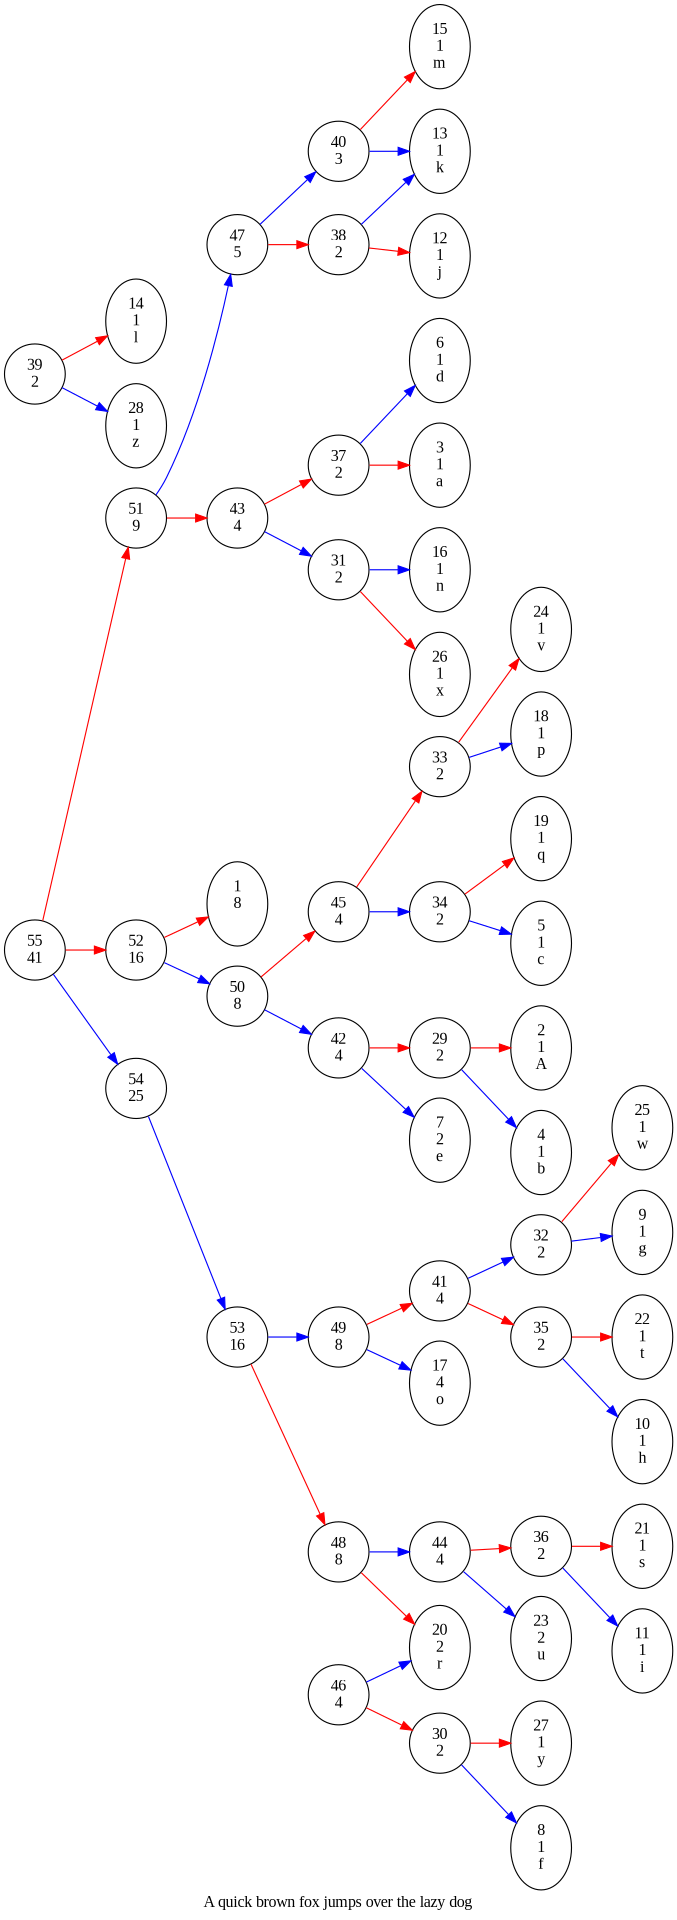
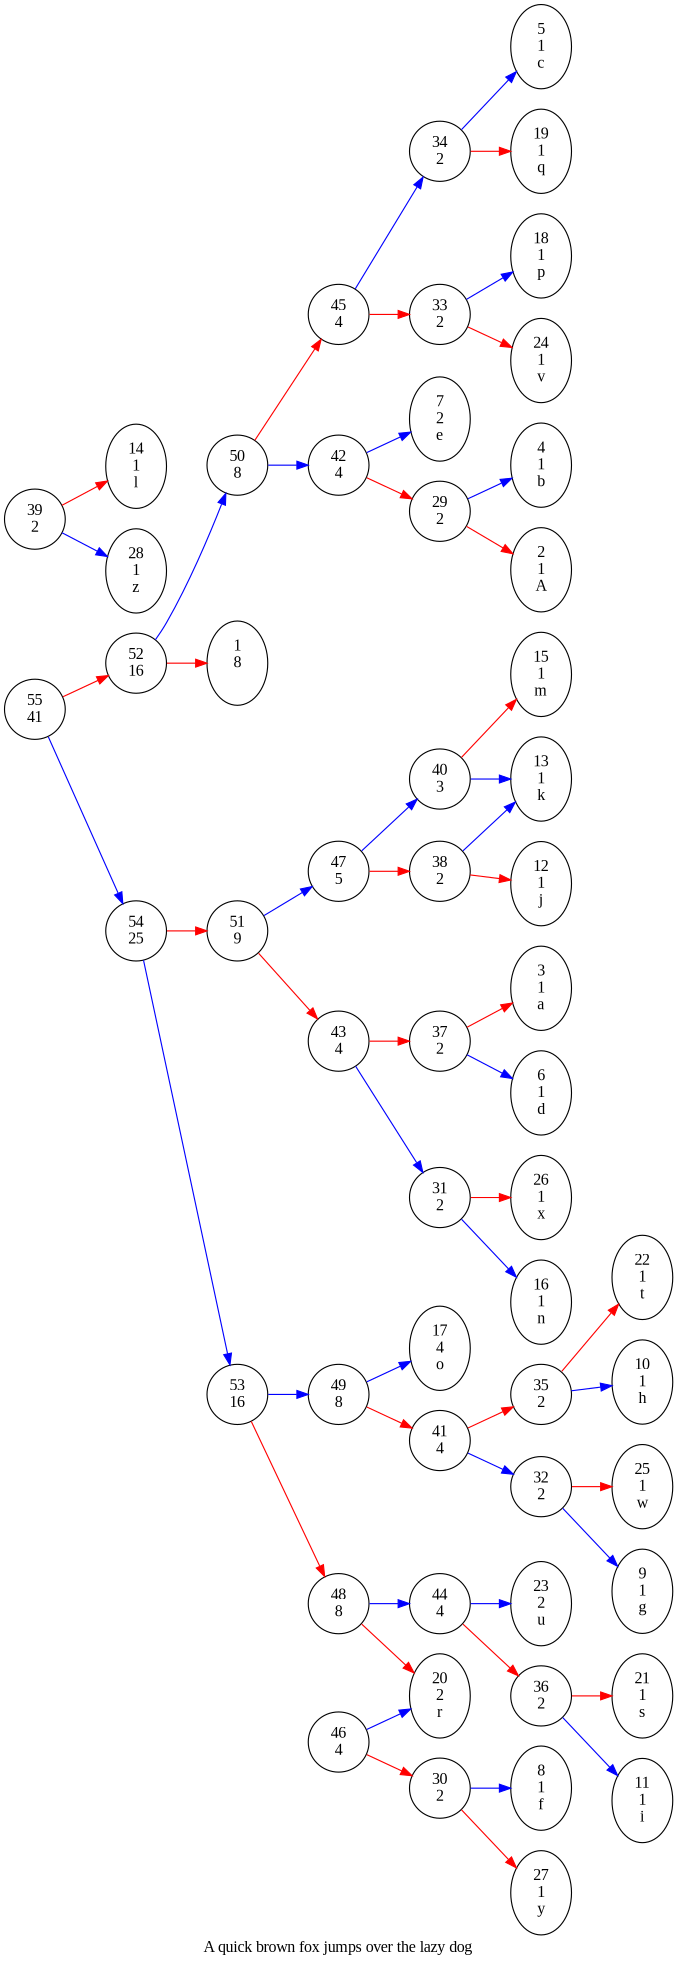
(84, 740) -> (181, 931)
